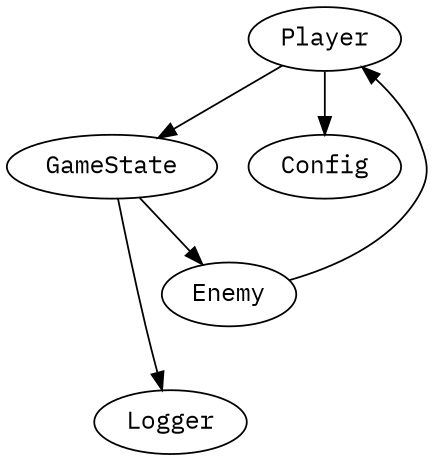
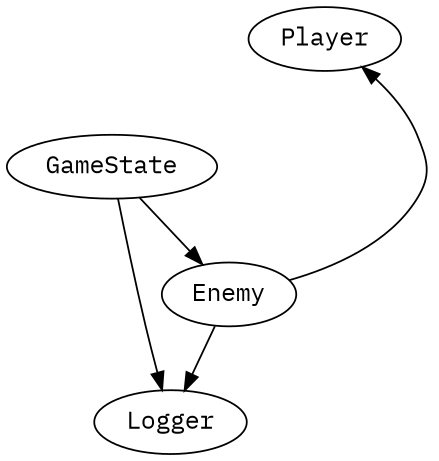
(228, 97) -> none
(325, 167) -> none
none -> (204, 350)
